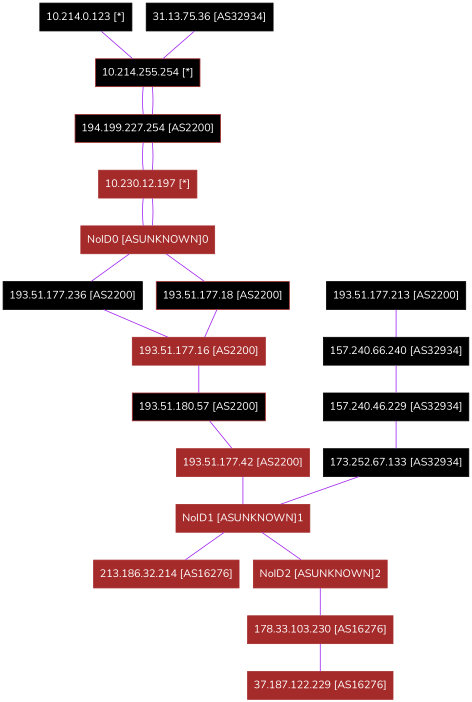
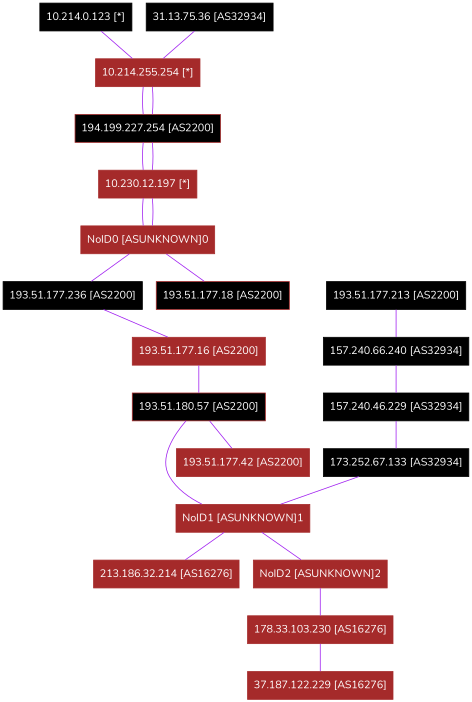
(148, 73) -> (148, 73)
(211, 323) -> none
(243, 490) -> (166, 468)
